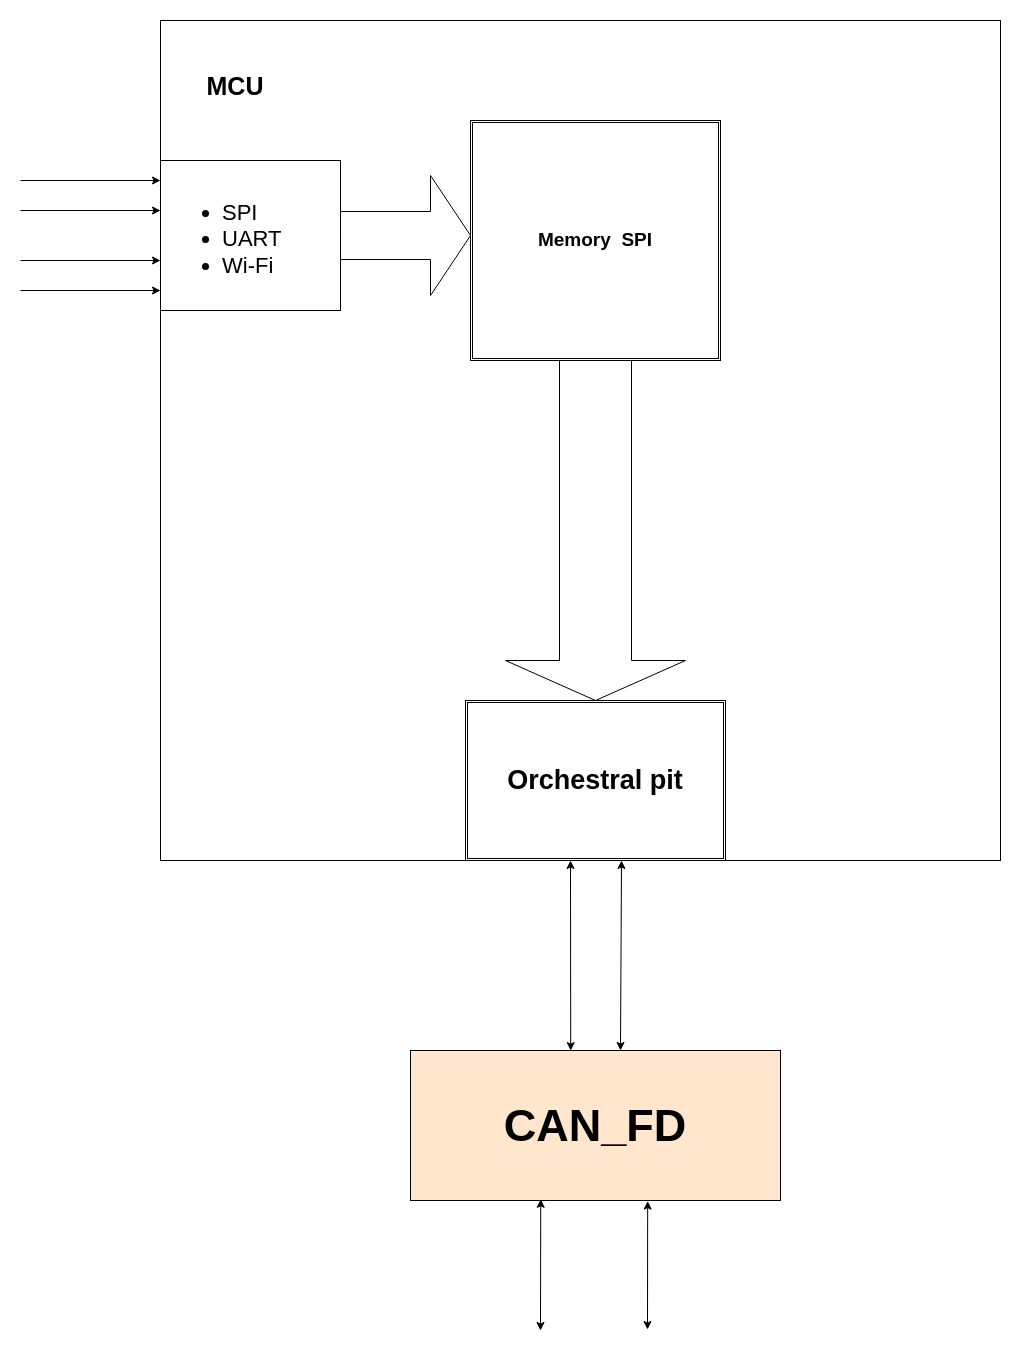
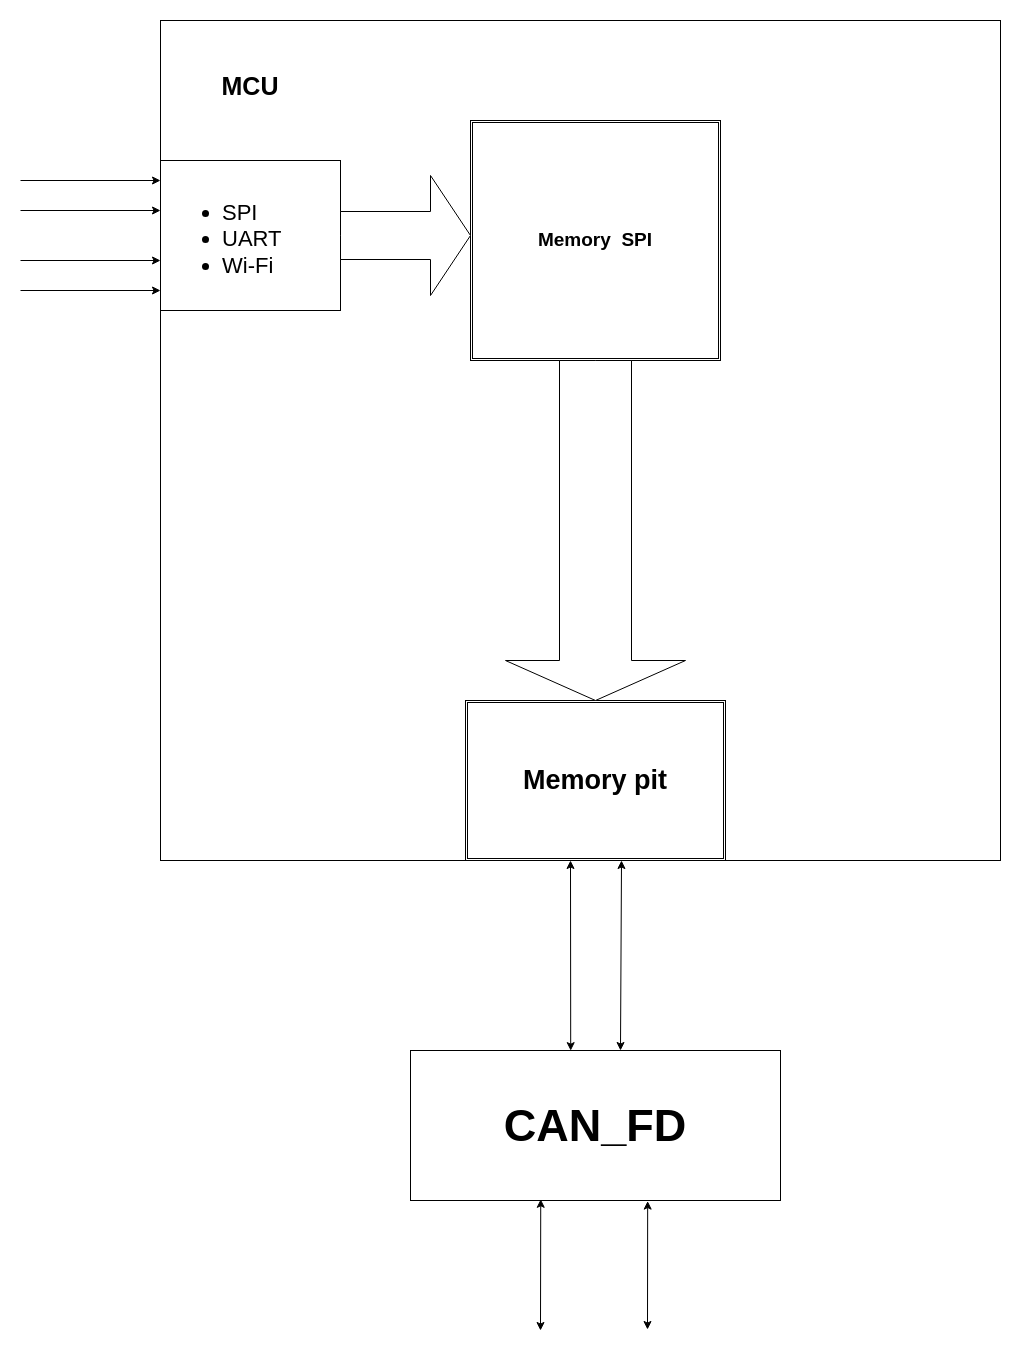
(236, 86) -> (251, 86)
(596, 781) -> (596, 781)
(596, 1126) -> (596, 1126)
